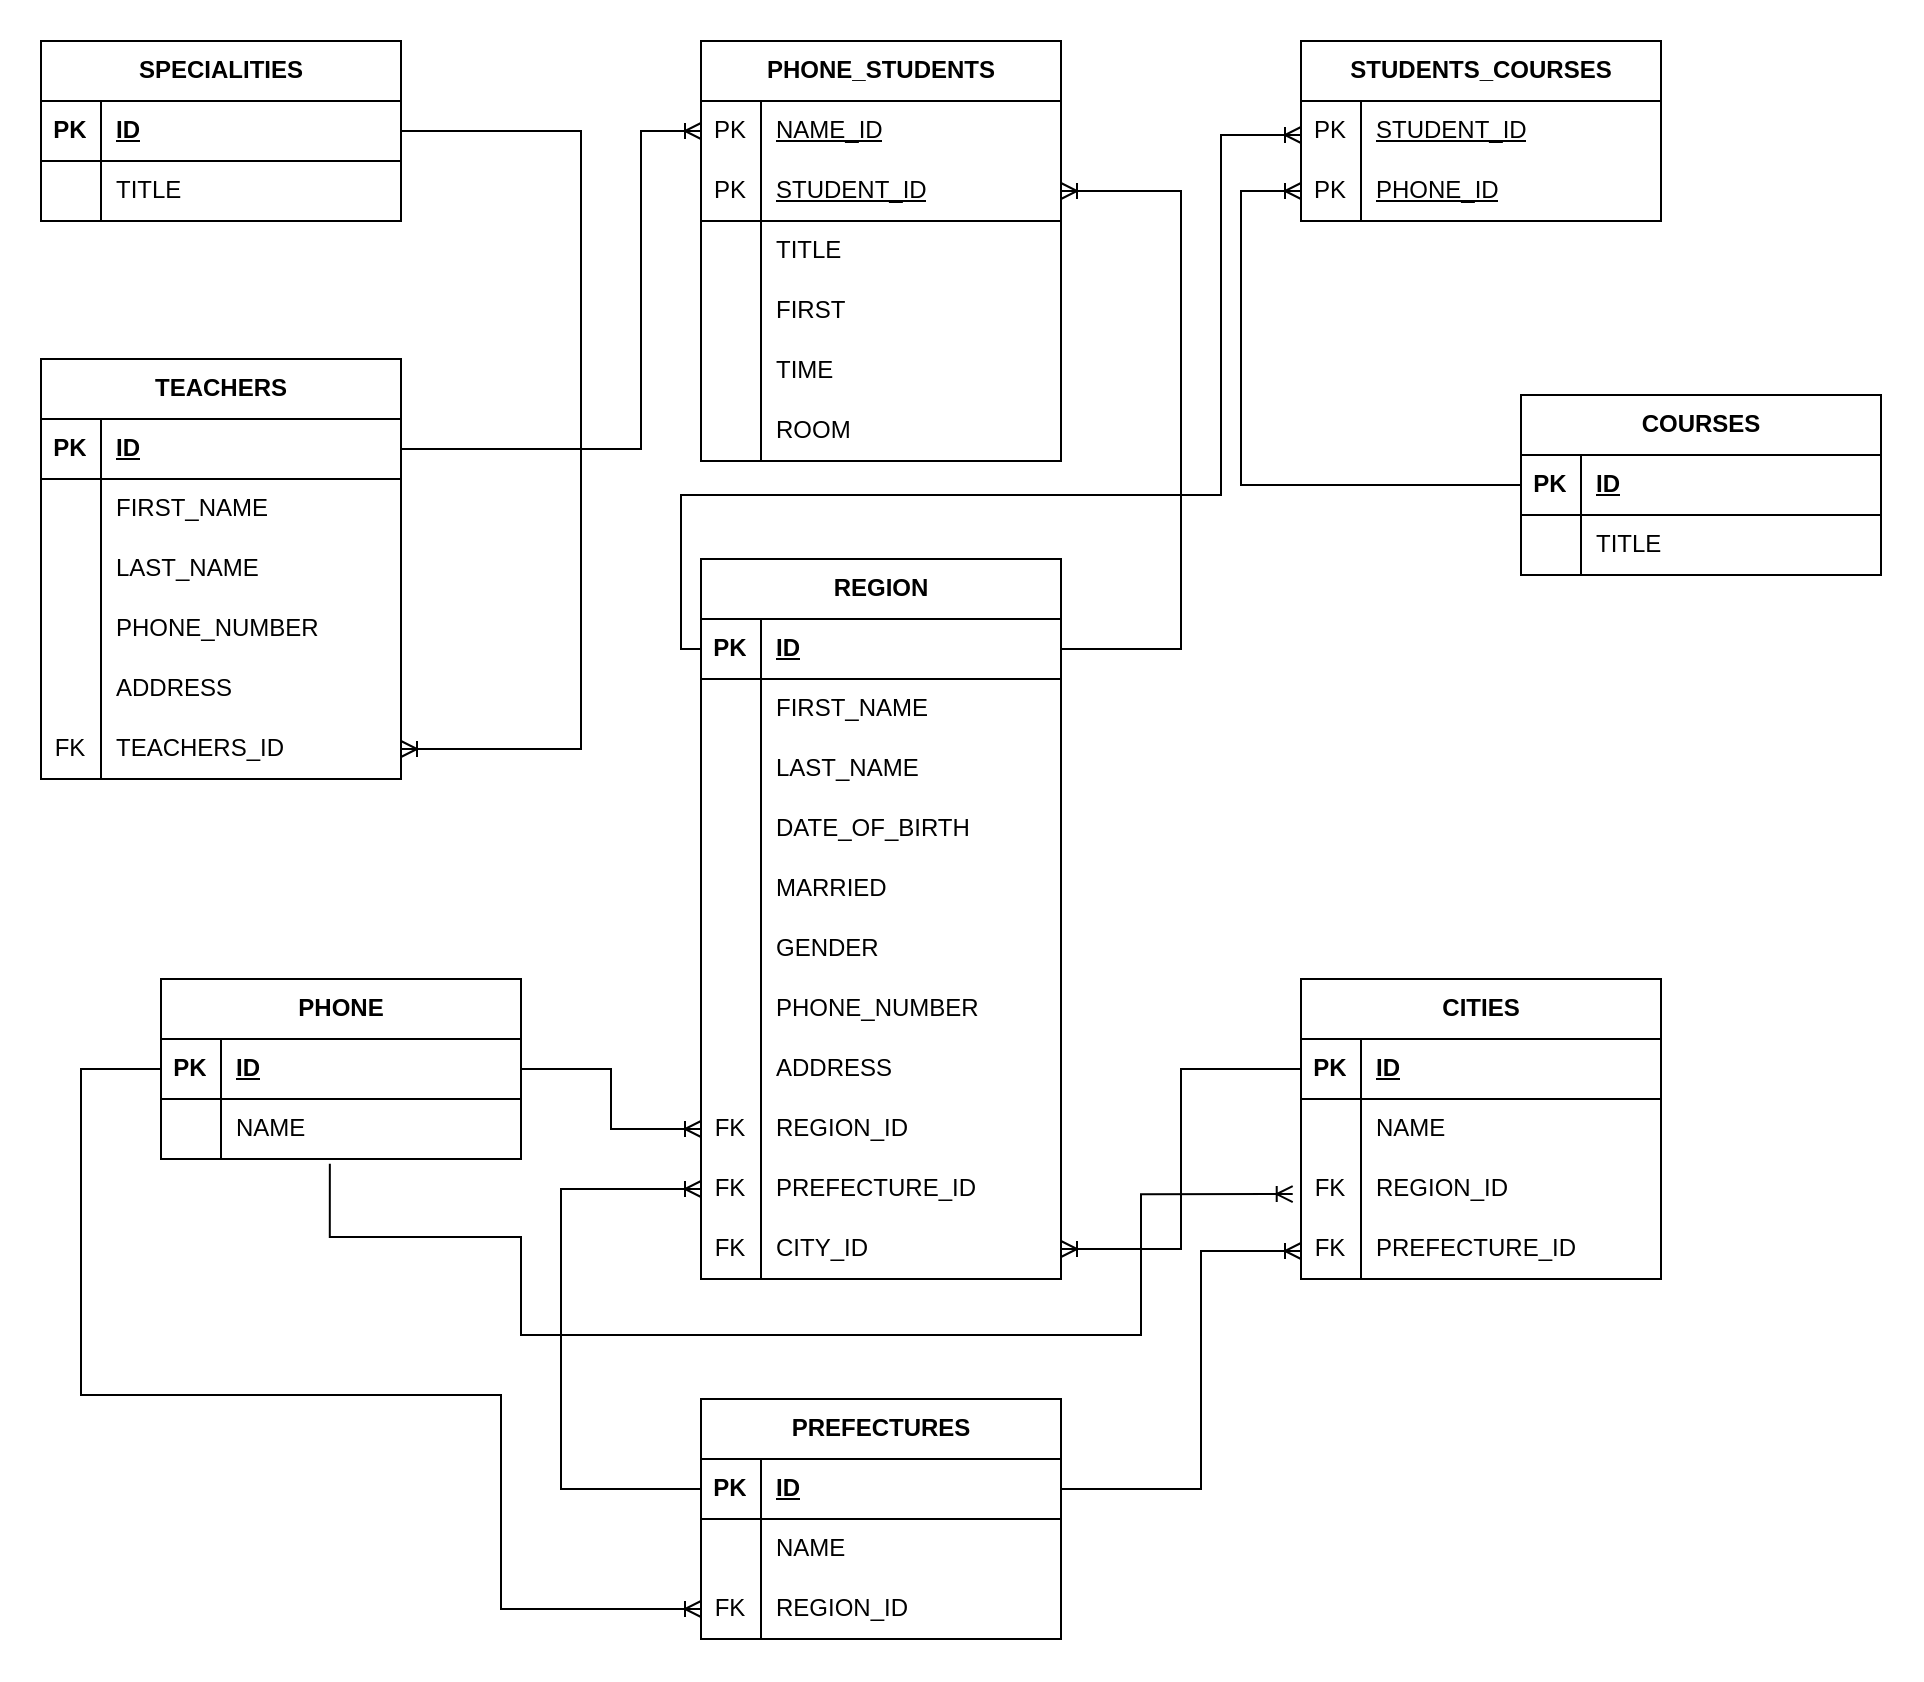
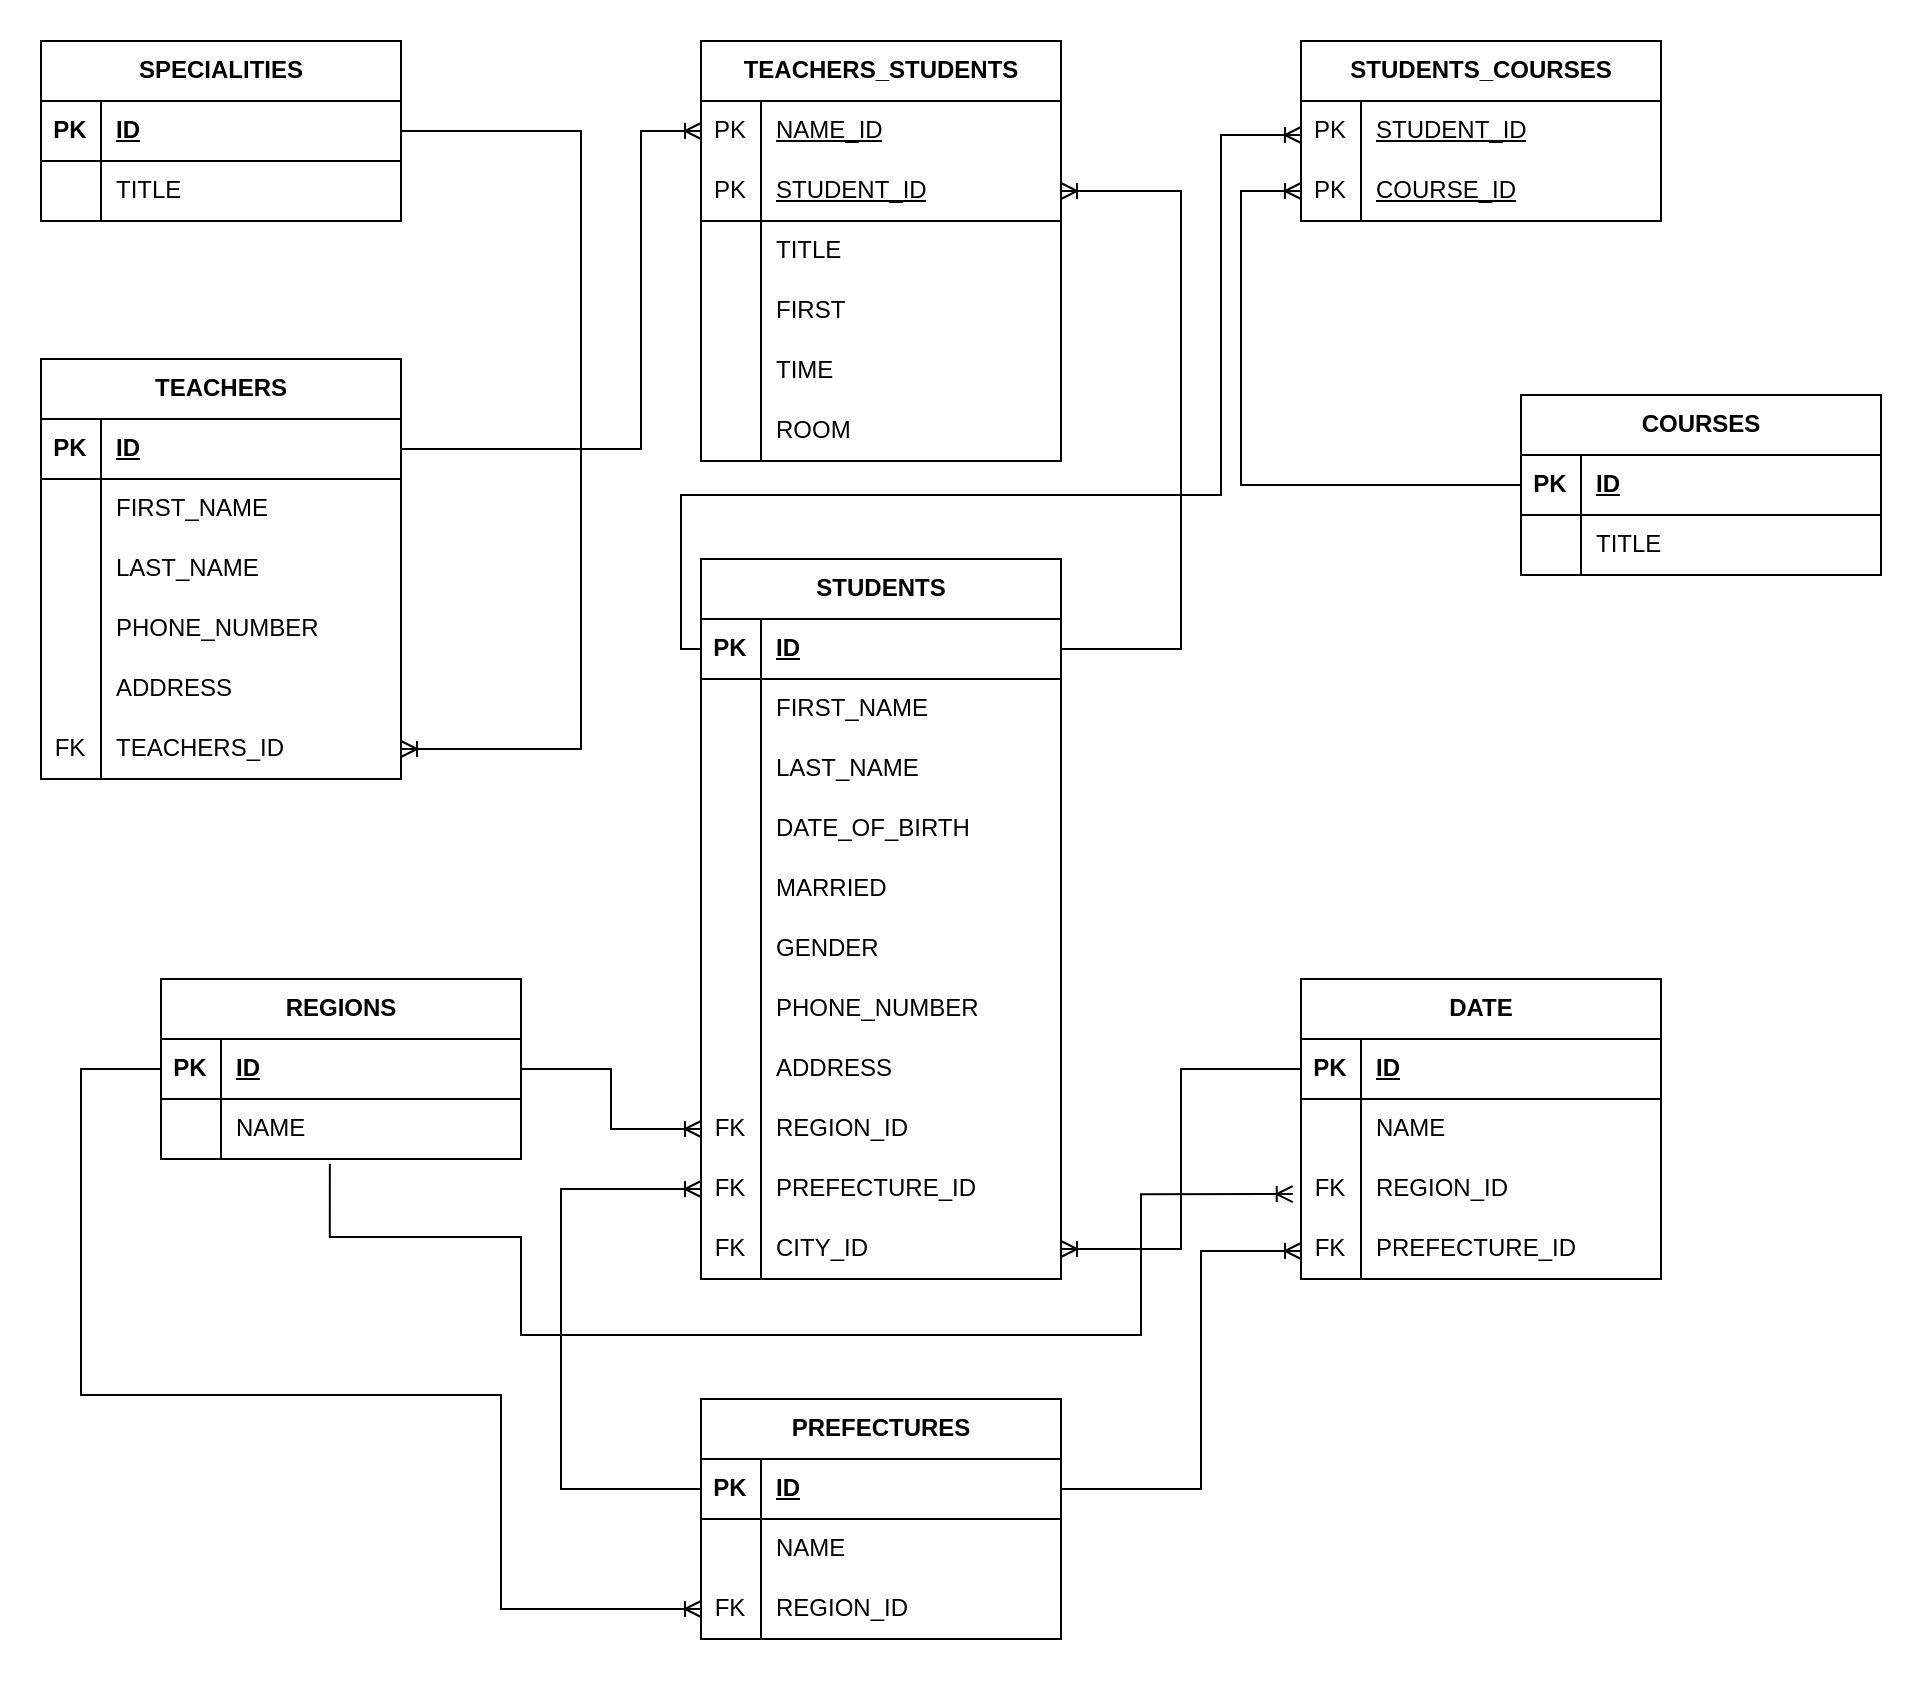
(882, 71) -> (882, 71)
(1431, 191) -> (1437, 191)
(882, 589) -> (882, 589)
(342, 1009) -> (342, 1009)
(1482, 1009) -> (1482, 1009)
